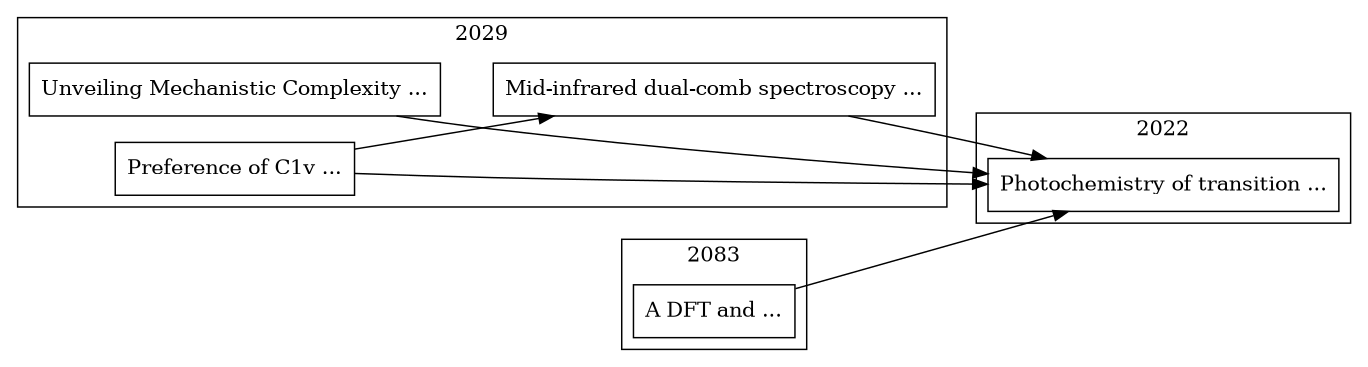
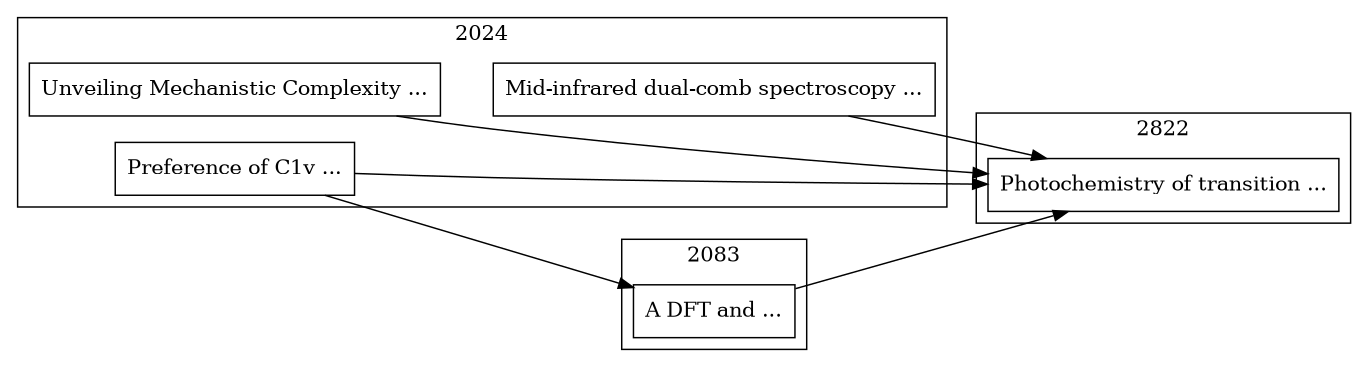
(482, 34) -> (482, 34)
(1163, 130) -> (1163, 130)
(447, 134) -> (472, 239)
